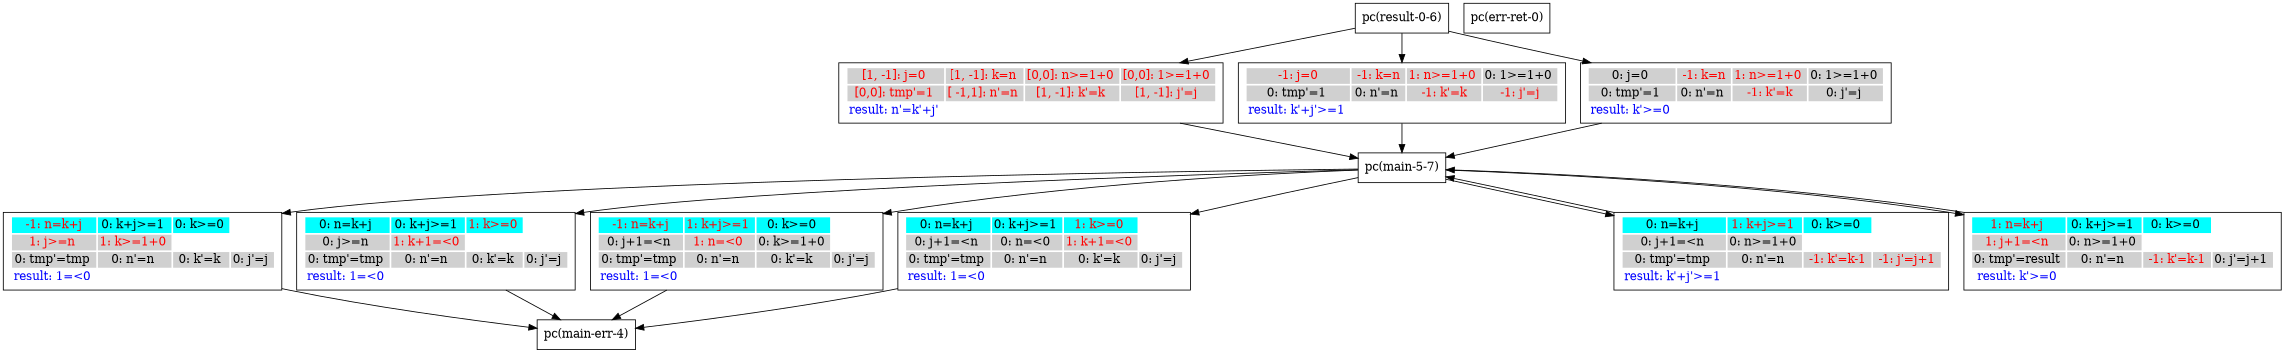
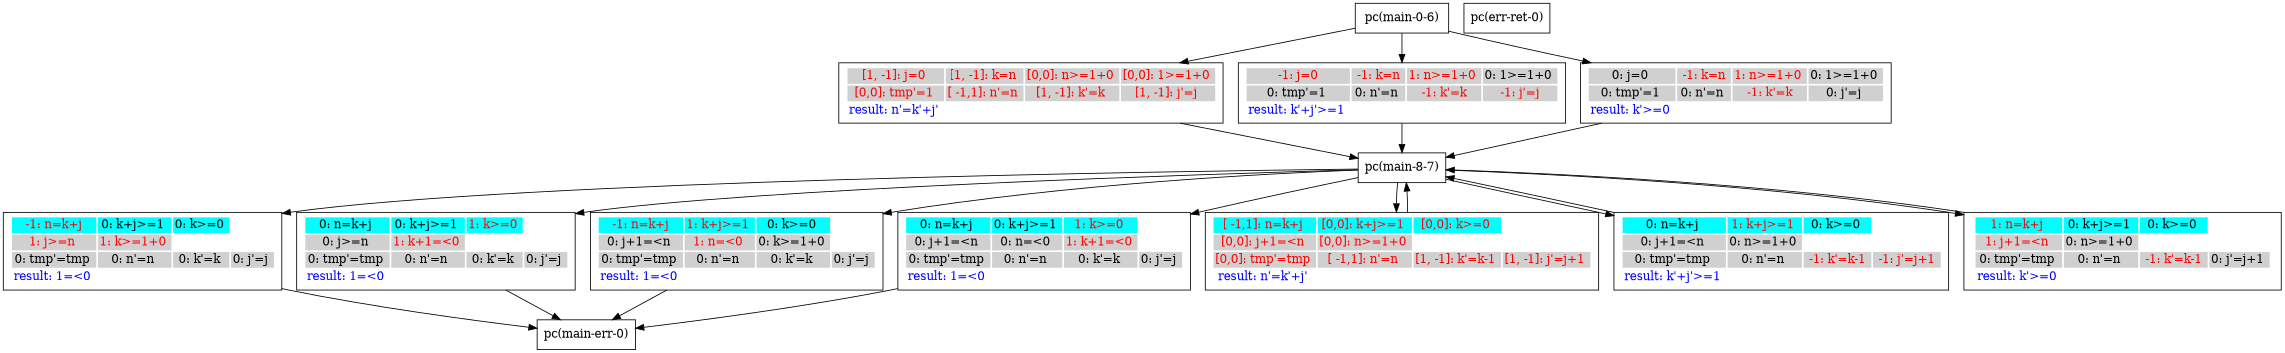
(1402, 18) -> (1402, 18)
(1402, 168) -> (1402, 168)
none -> (1402, 251)
(2019, 259) -> (2019, 259)
(586, 335) -> (586, 335)
